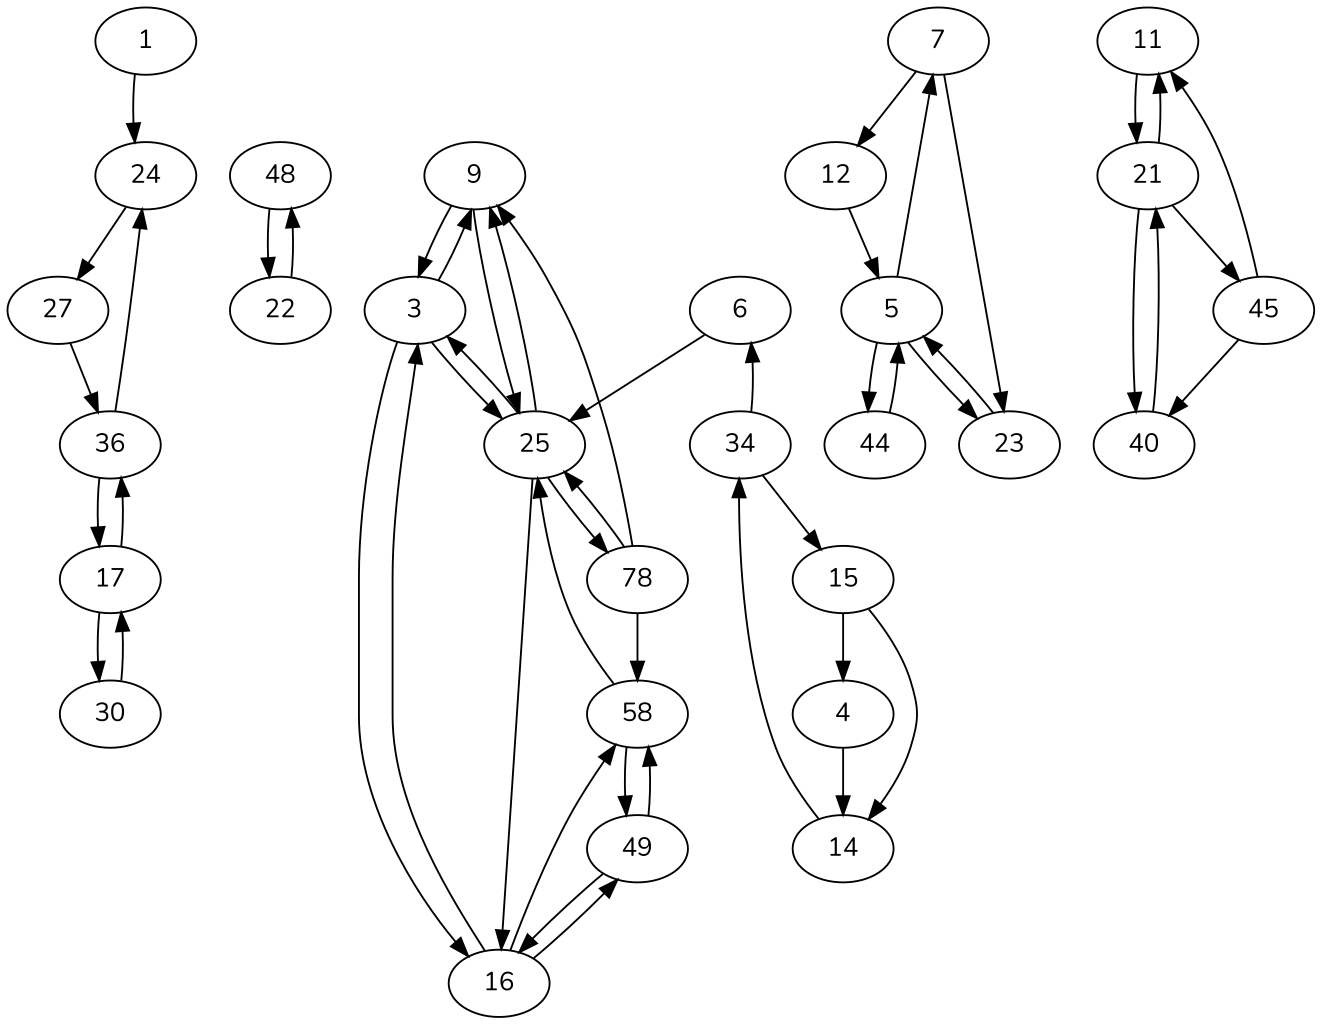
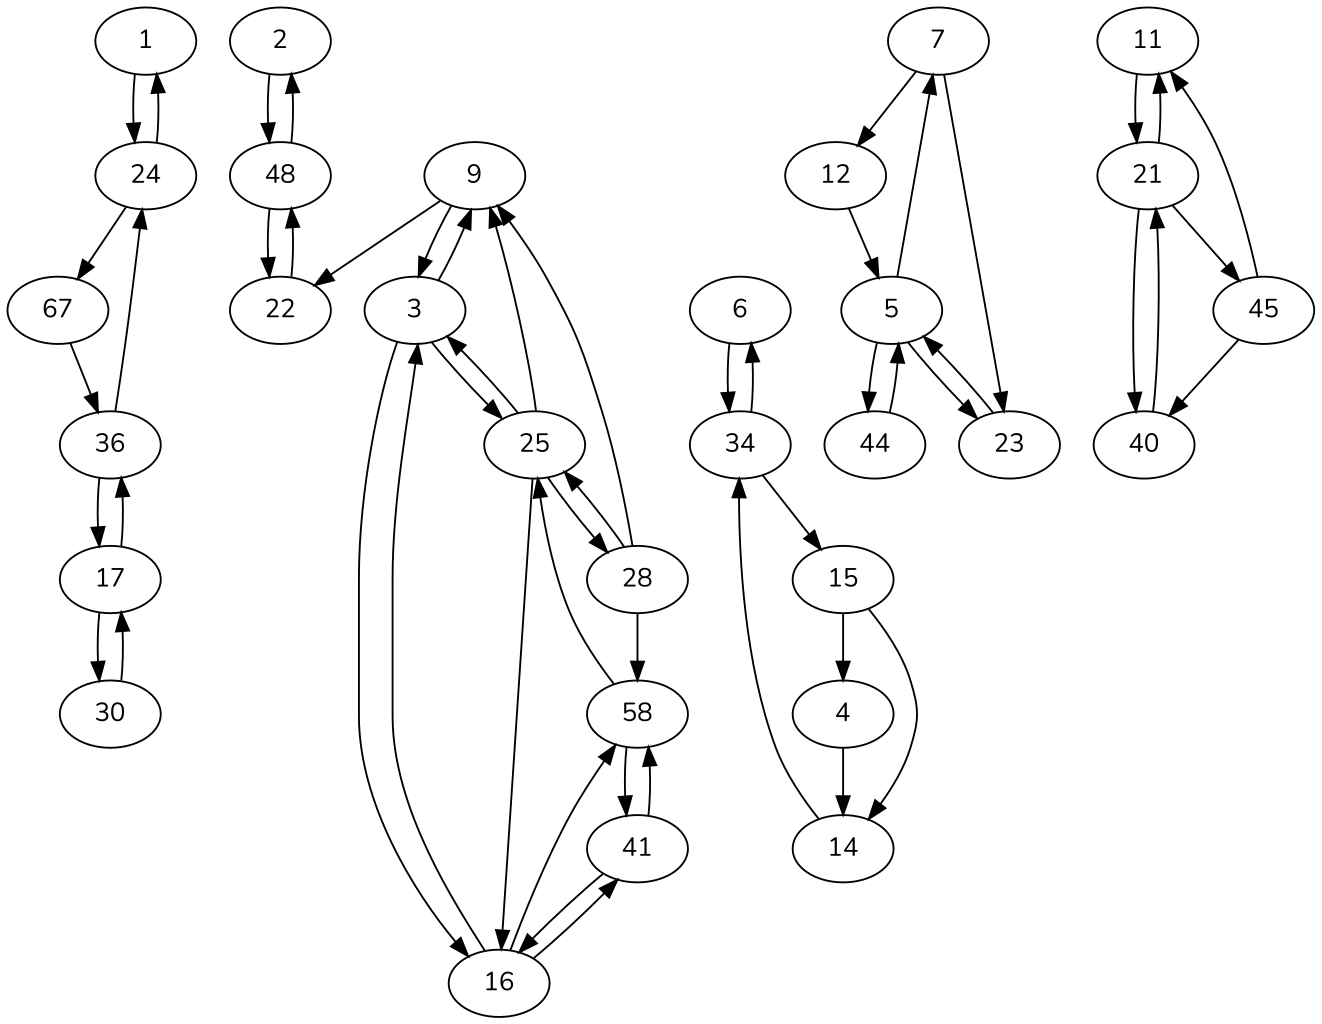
none -> (280, 41)
none -> (158, 118)
(490, 303) -> (385, 238)
(58, 310) -> (58, 310)
(645, 373) -> (728, 368)
(637, 580) -> (637, 580)
(637, 849) -> (637, 849)
